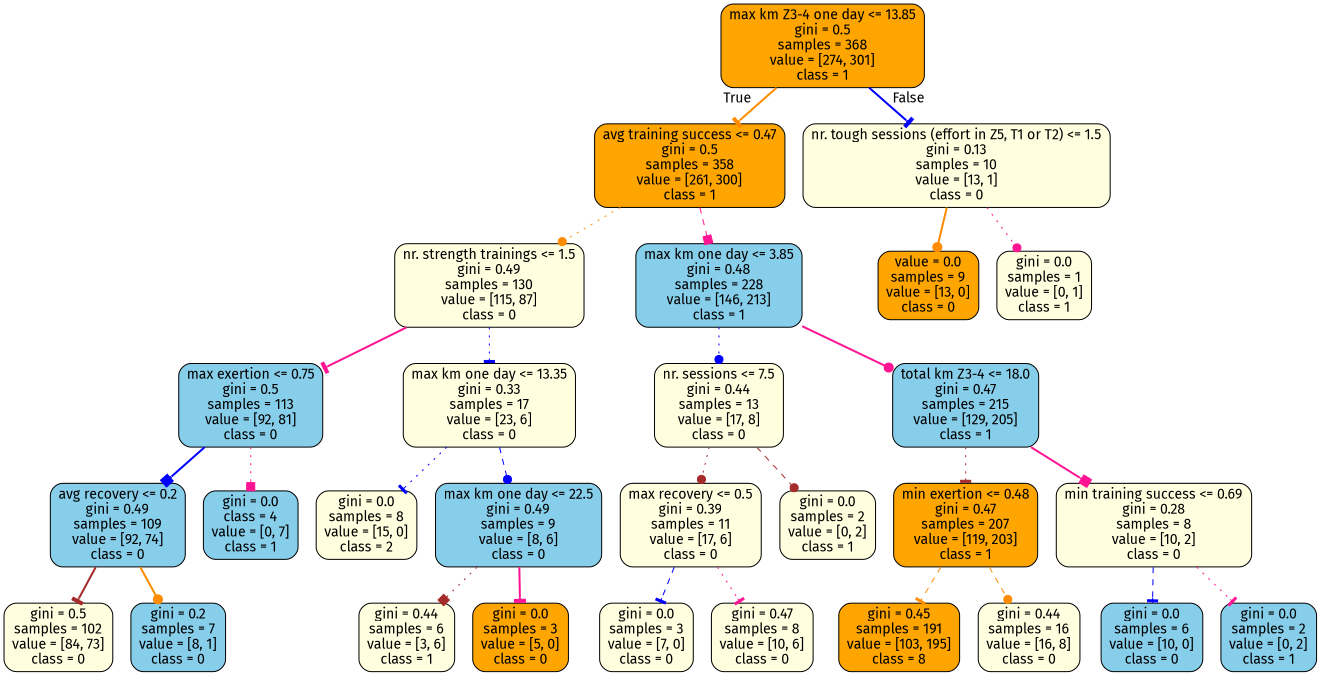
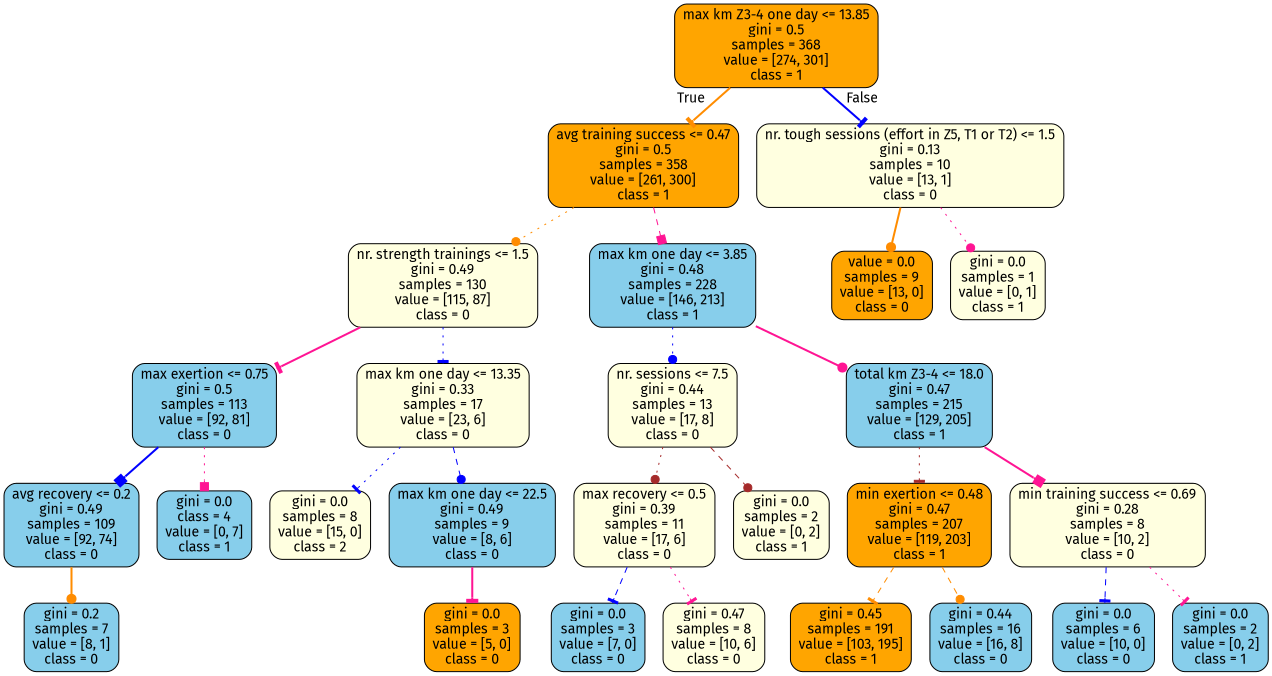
(58, 637) -> none
(407, 637) -> none
(646, 637) -> (598, 637)
(899, 637) -> (851, 637)
(1029, 637) -> (981, 637)
